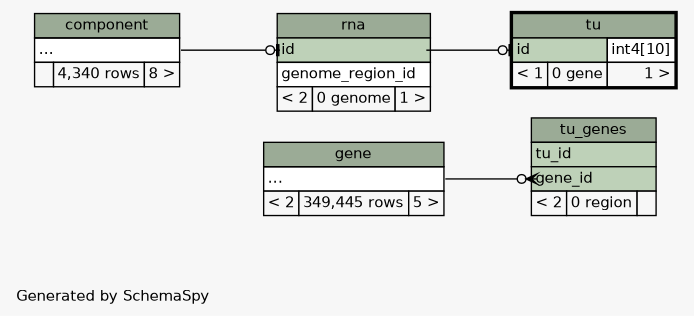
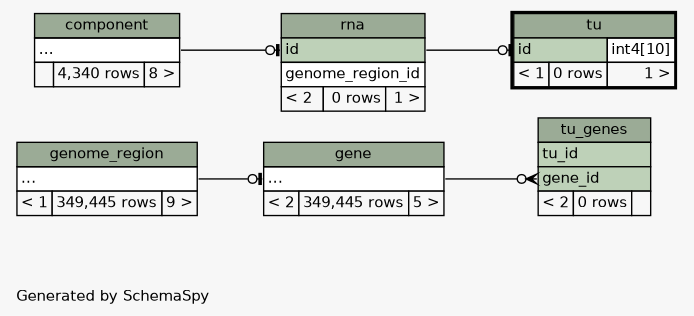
(577, 74) -> (578, 74)
(354, 98) -> (357, 98)
none -> (106, 179)
(602, 203) -> (603, 203)
